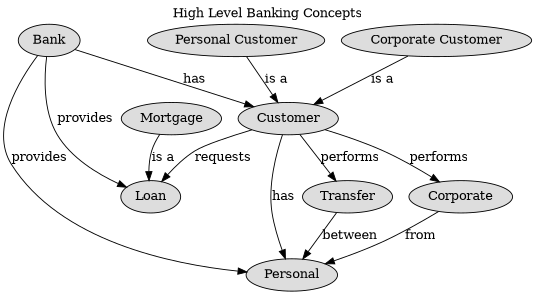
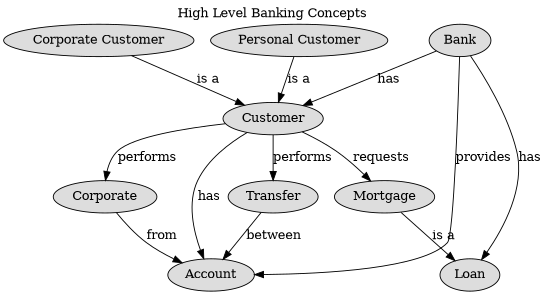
(85, 119) -> (530, 158)
(206, 145) -> (335, 150)
(292, 275) -> (211, 275)
